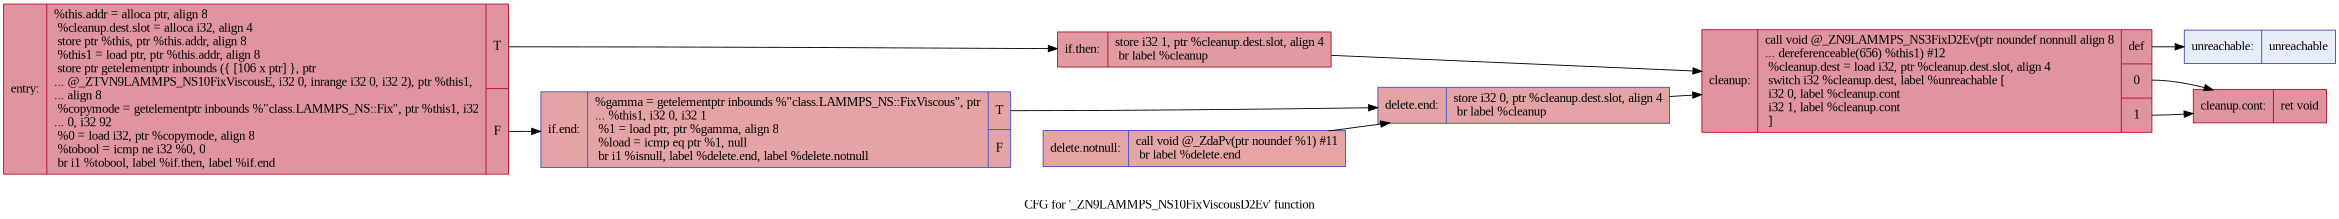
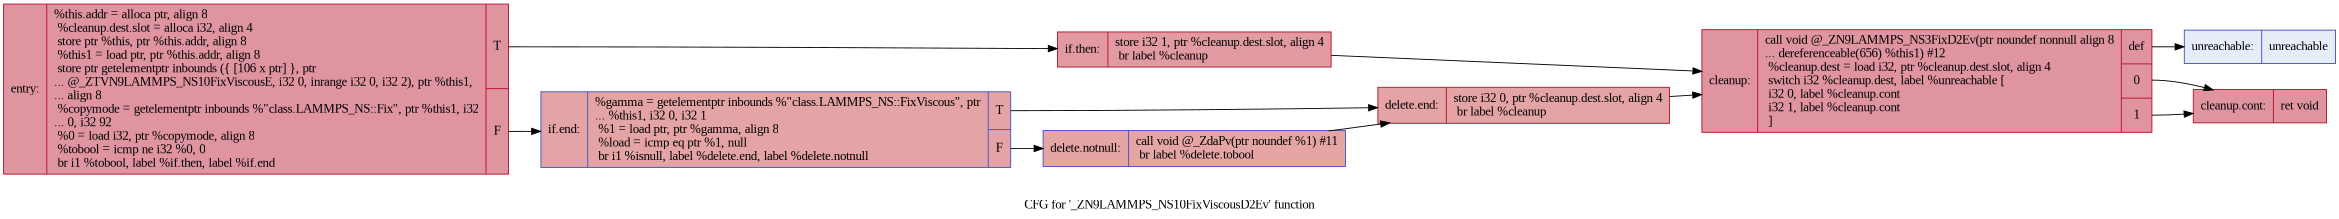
(1524, 105) -> (1524, 105)
none -> (1022, 148)
(1188, 155) -> (1195, 155)
